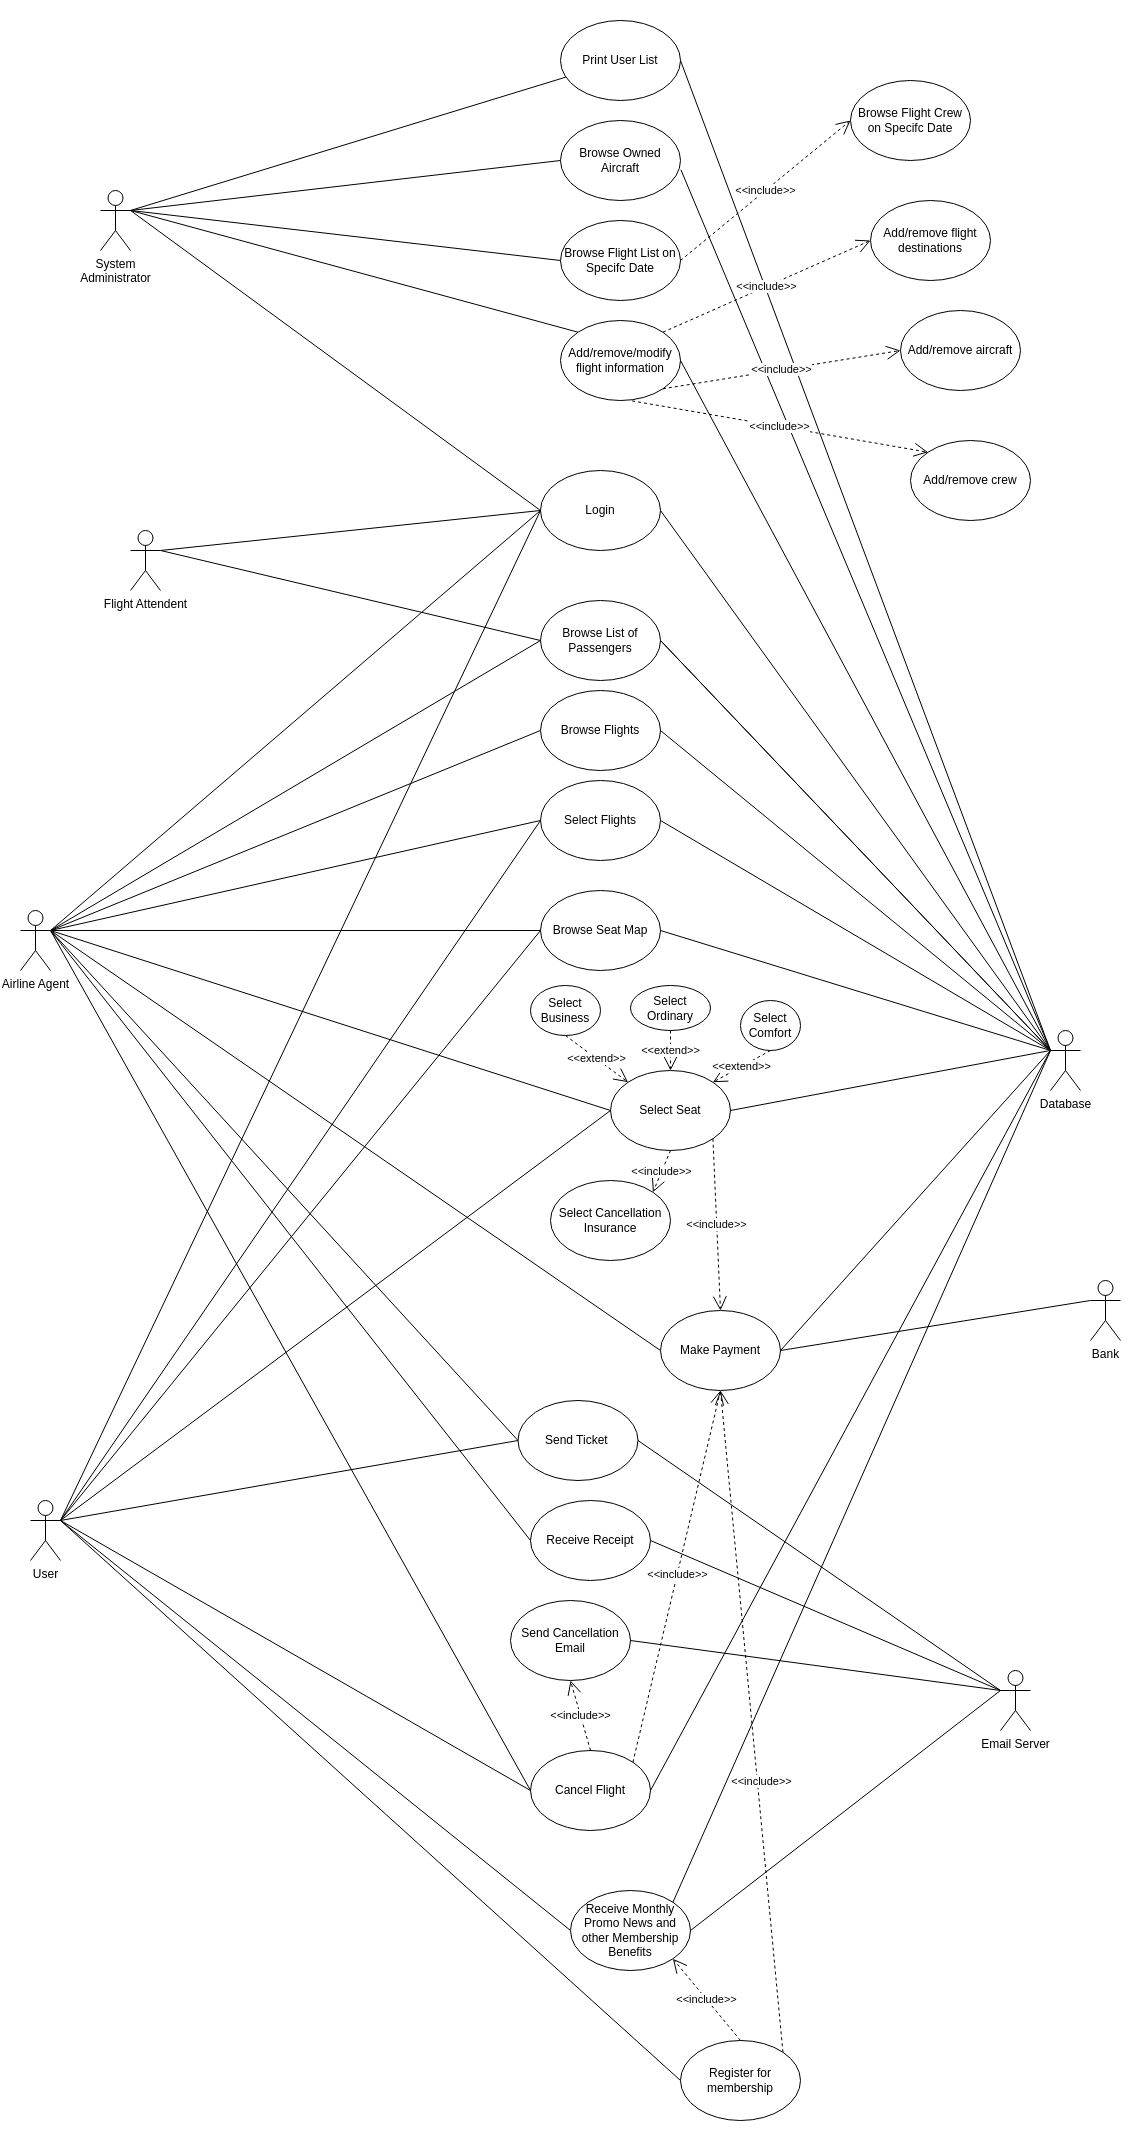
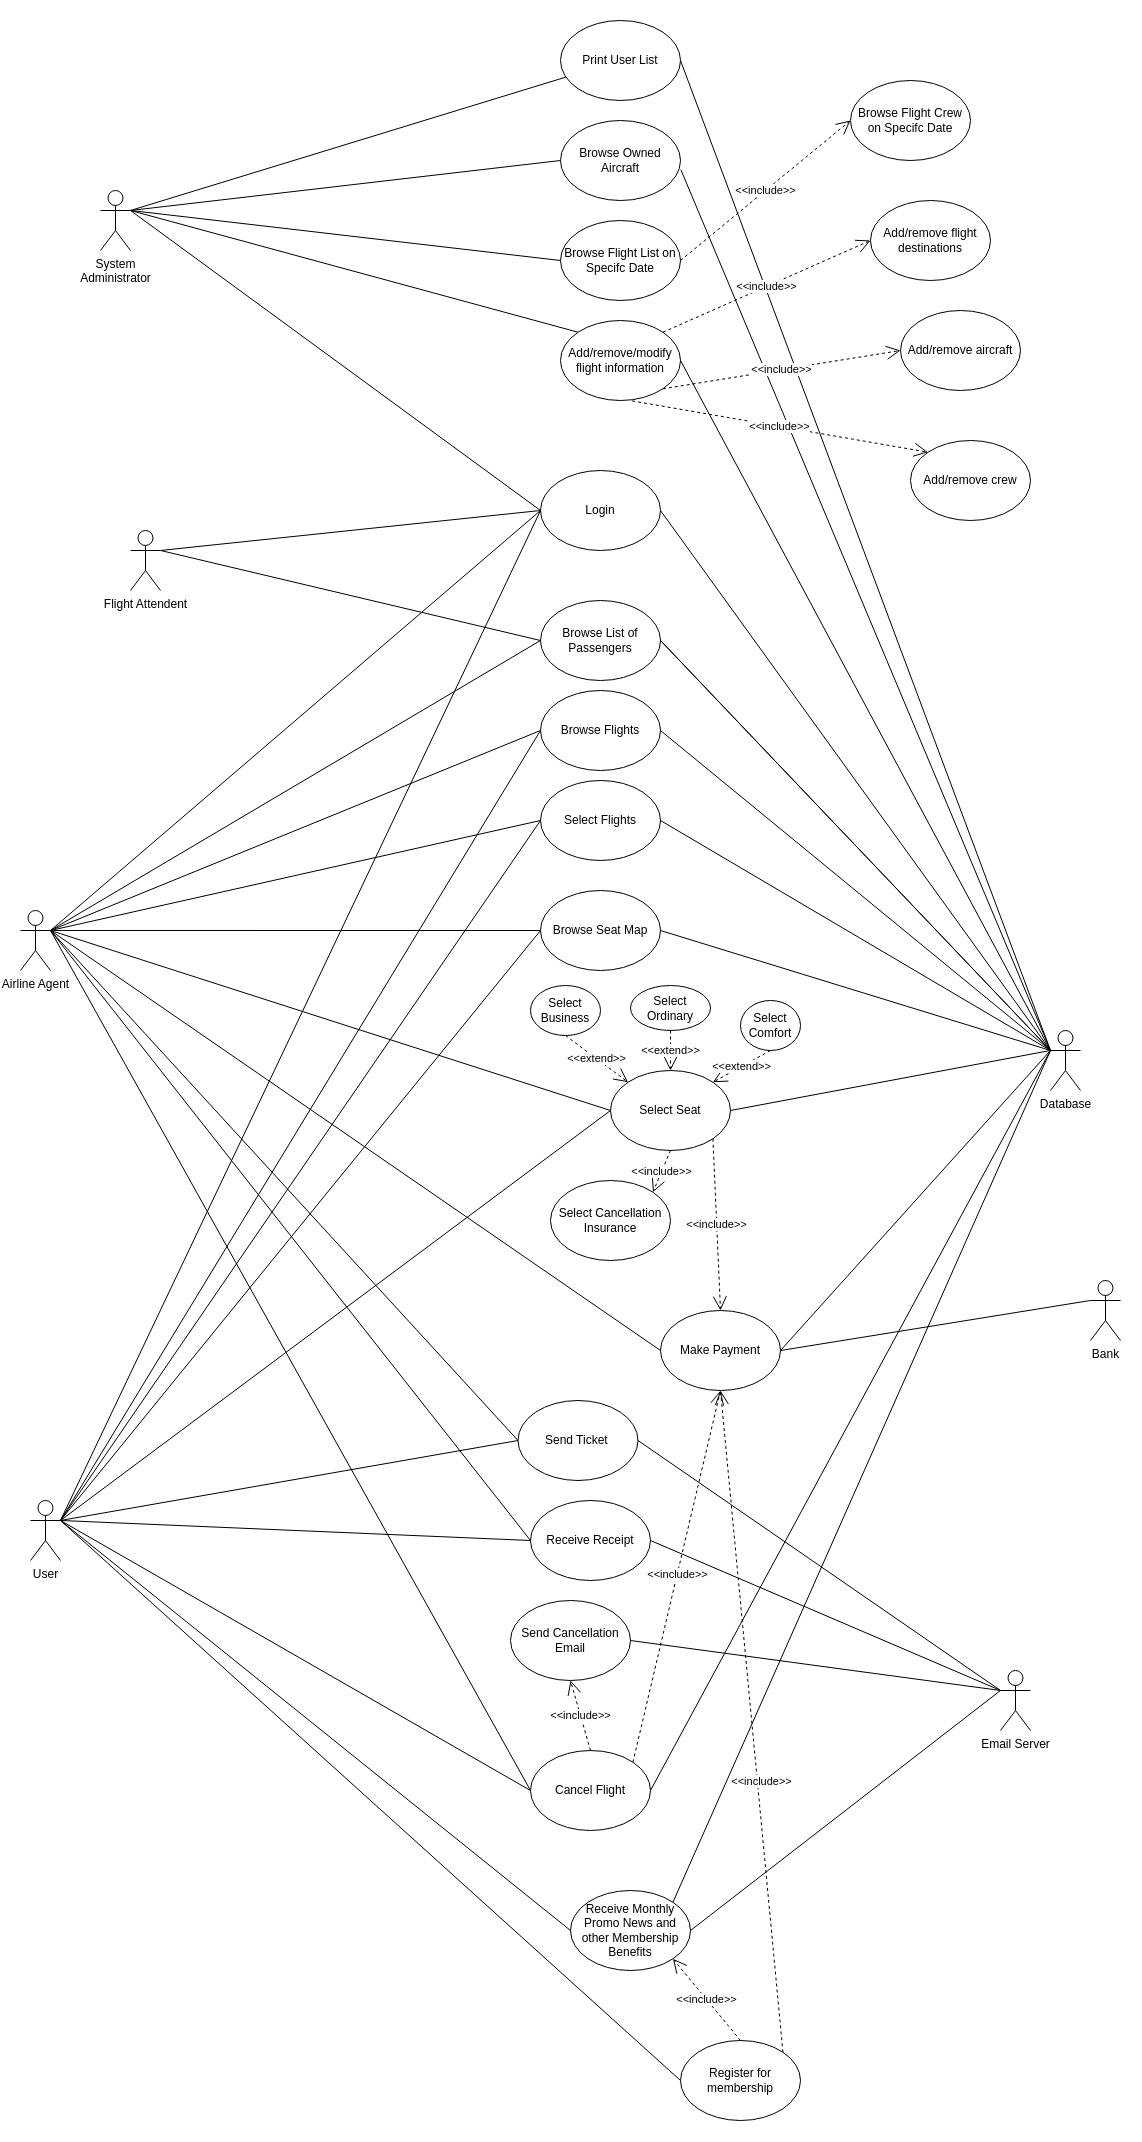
none -> (309, 1111)
none -> (296, 1530)
